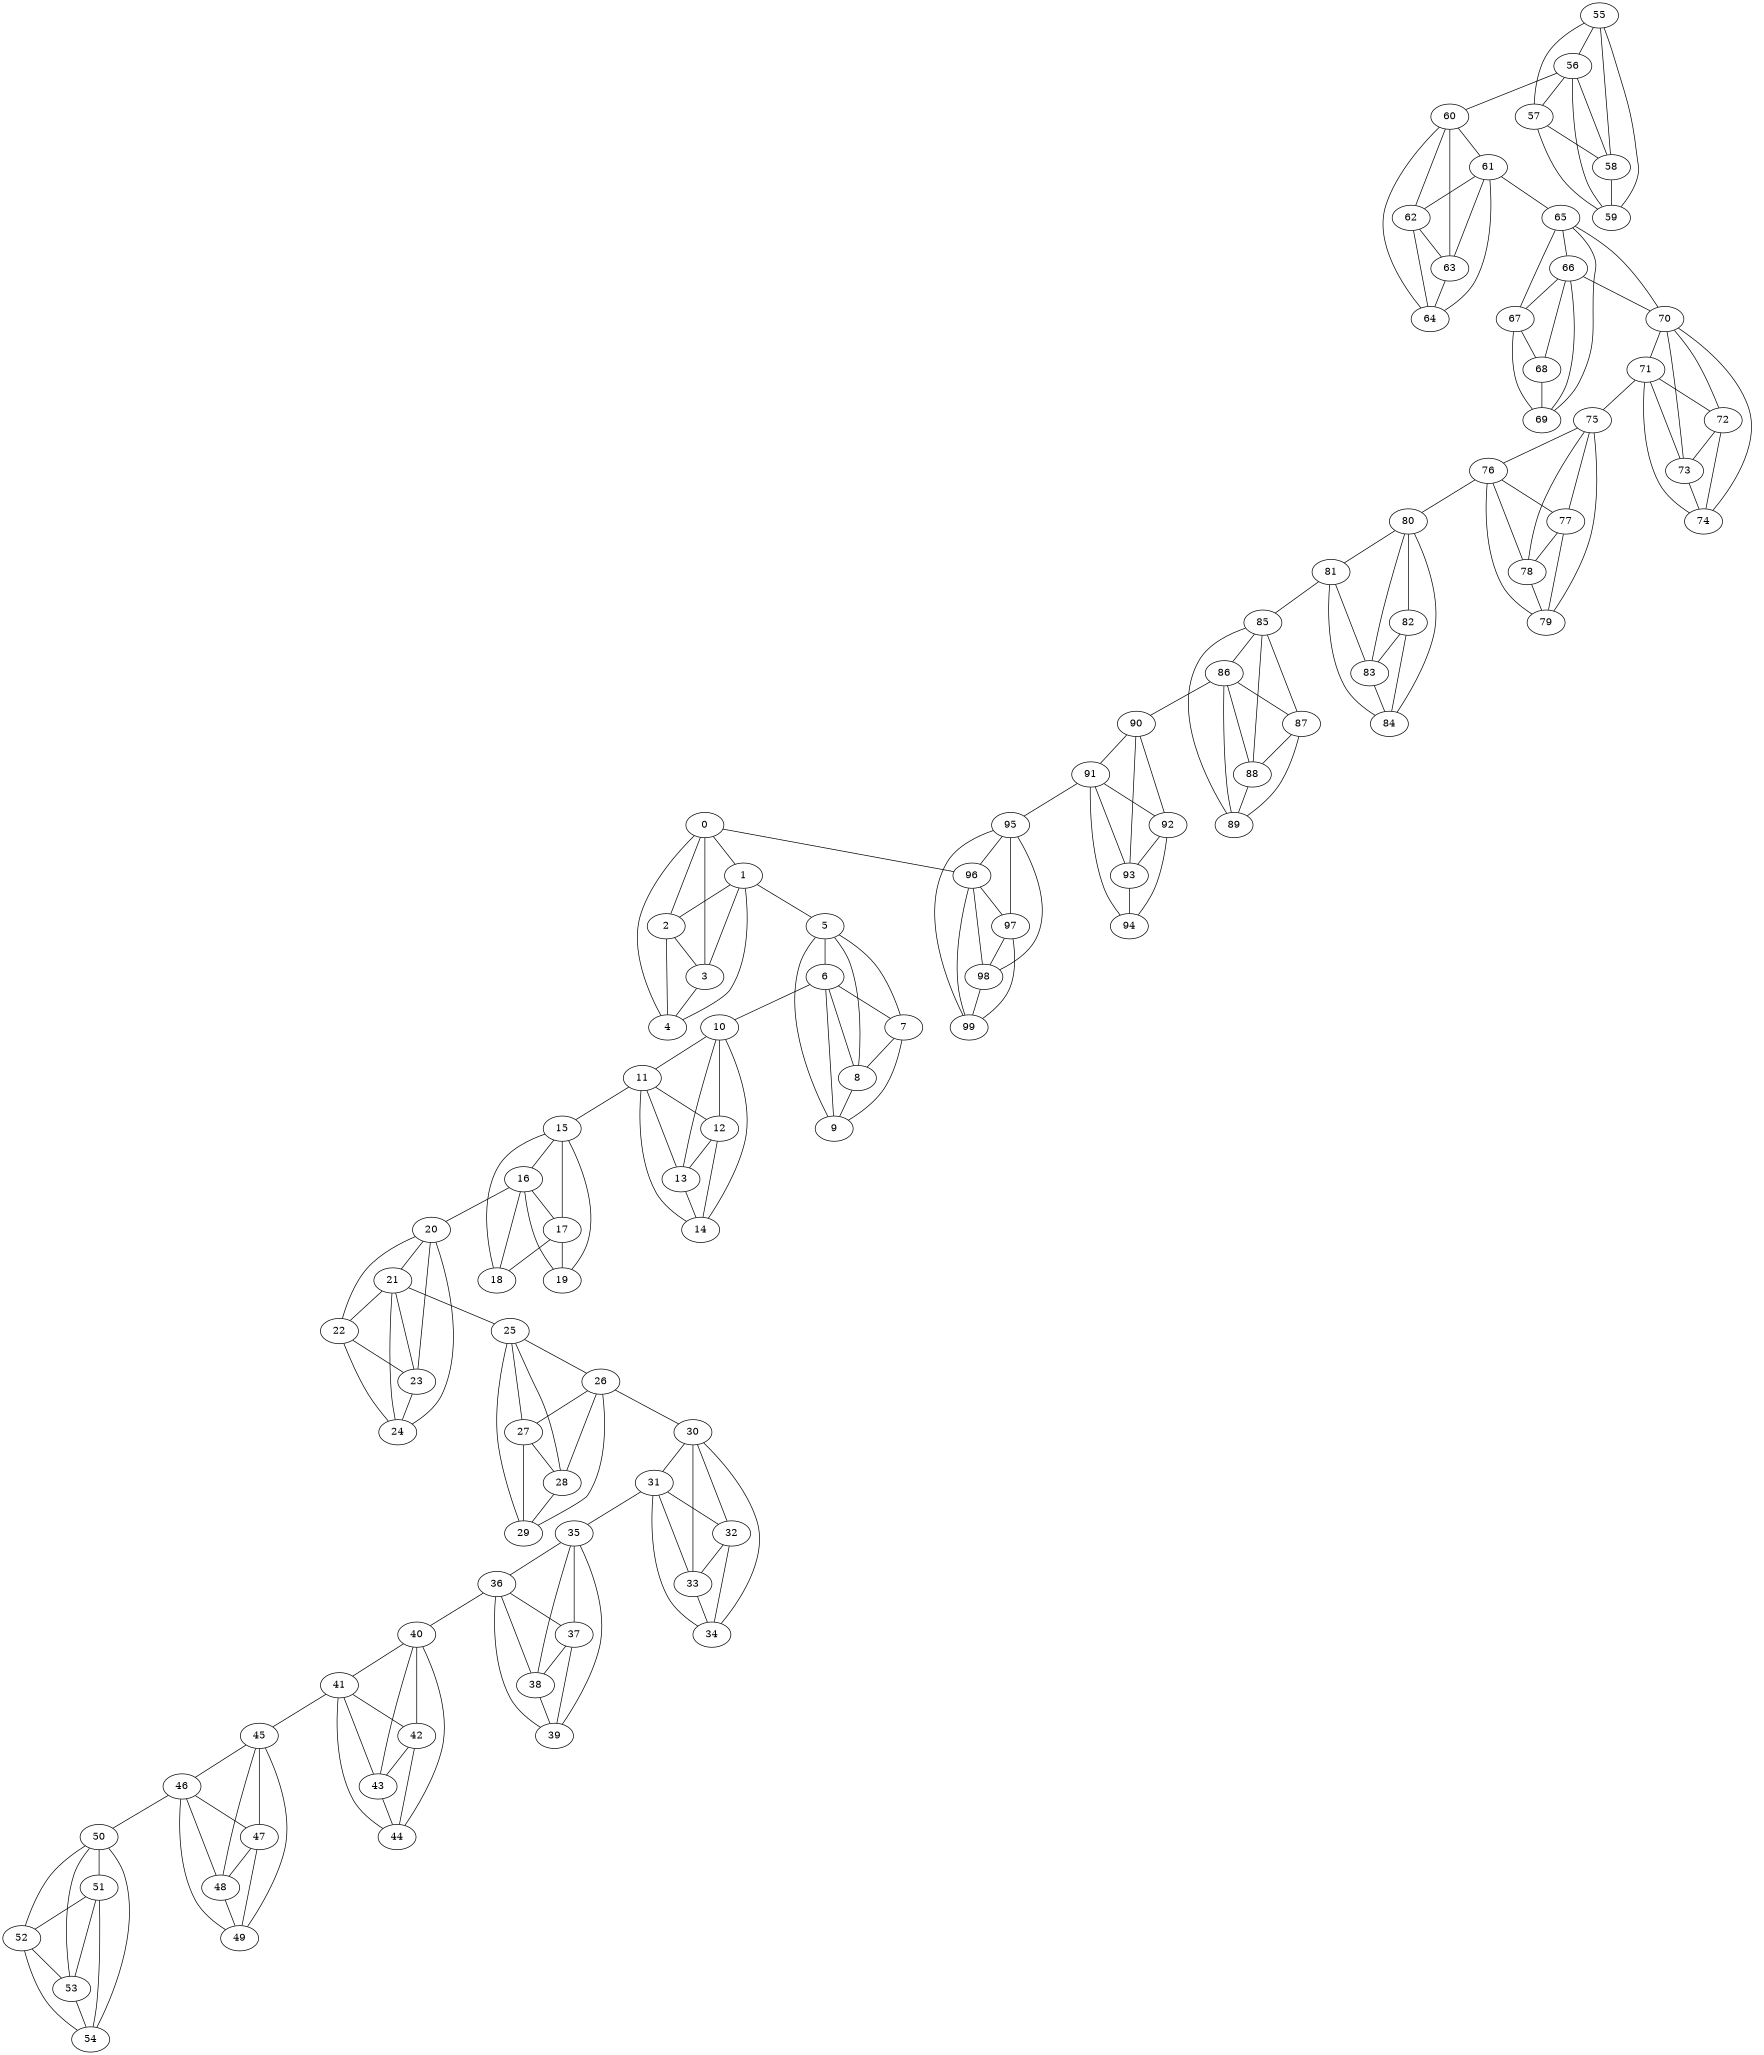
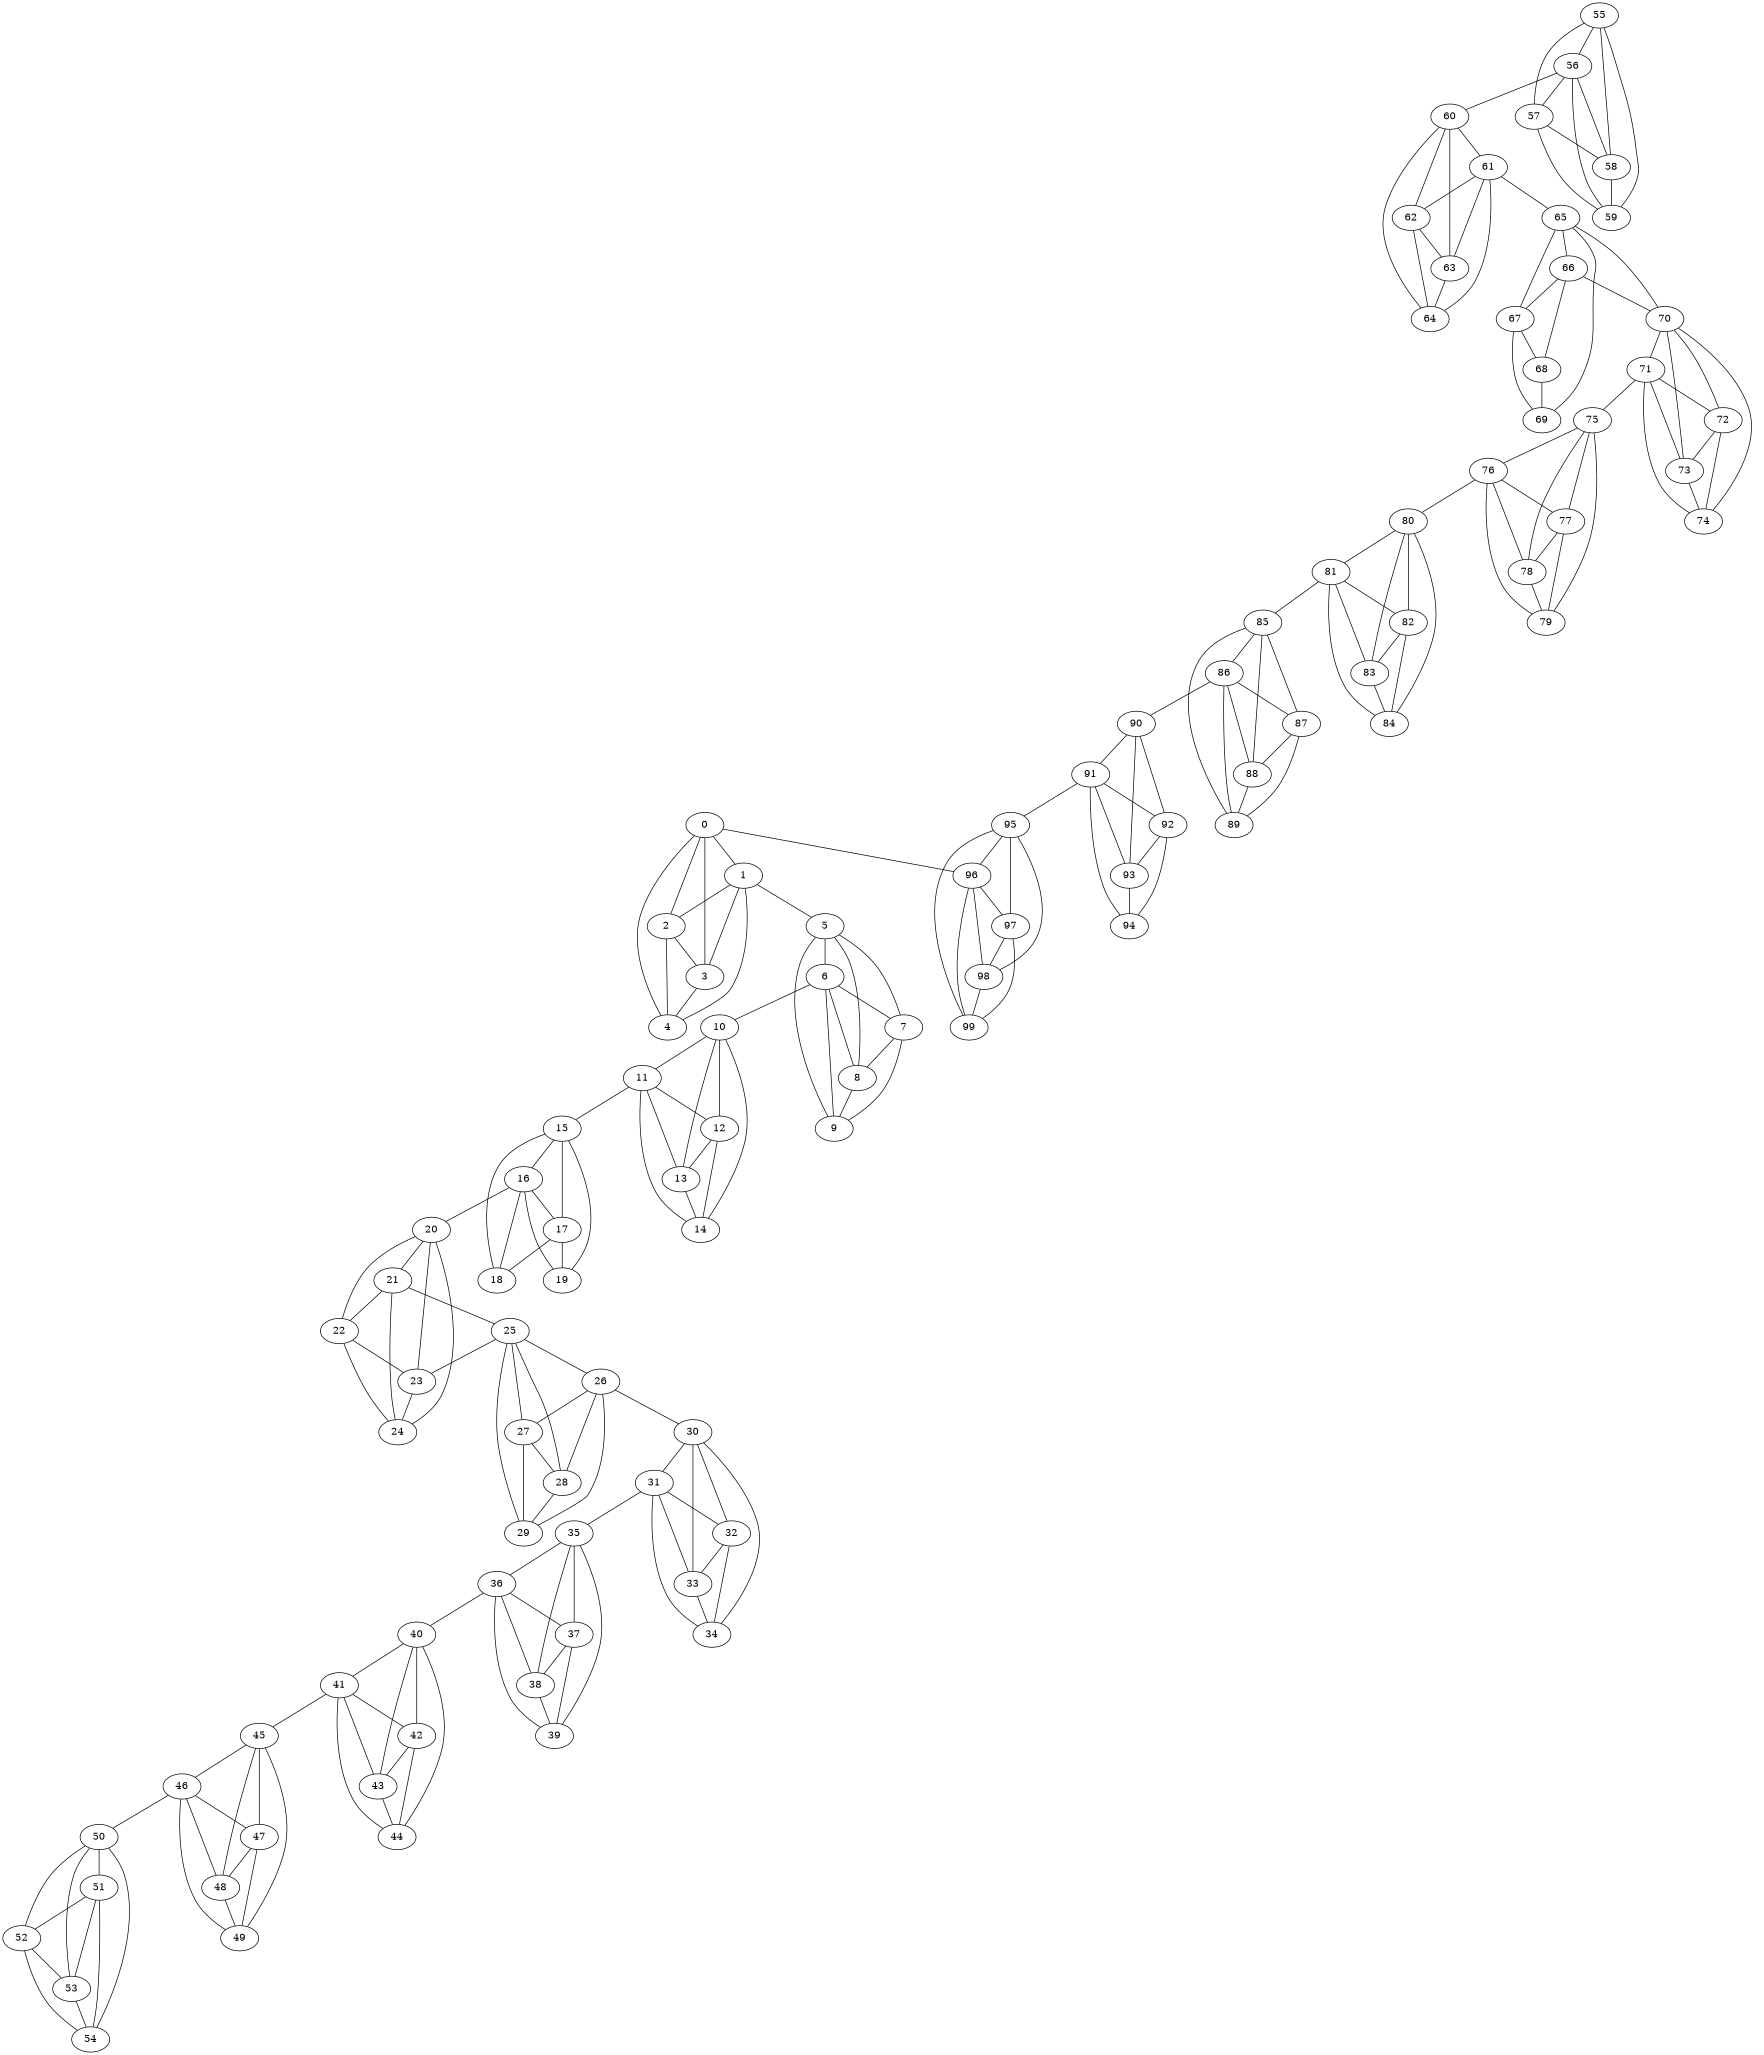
(1573, 348) -> none
none -> (1370, 597)
(405, 1331) -> (464, 1356)
